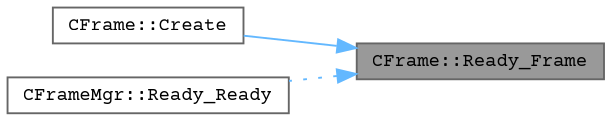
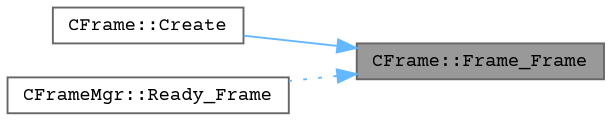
(480, 61) -> (480, 61)
(148, 95) -> (148, 95)
